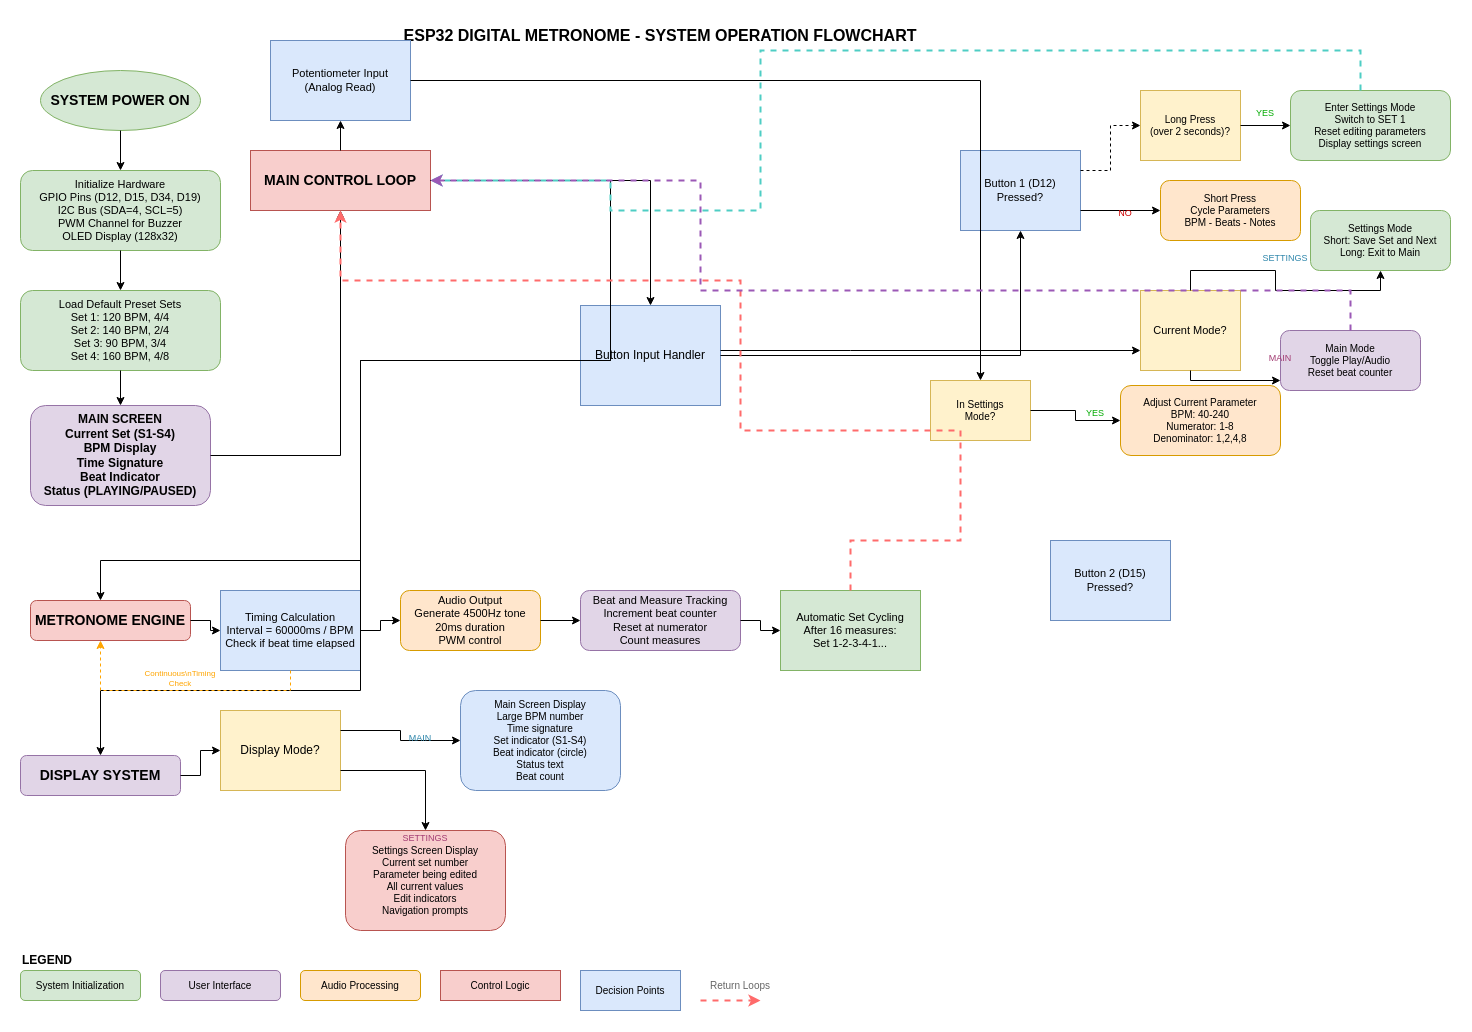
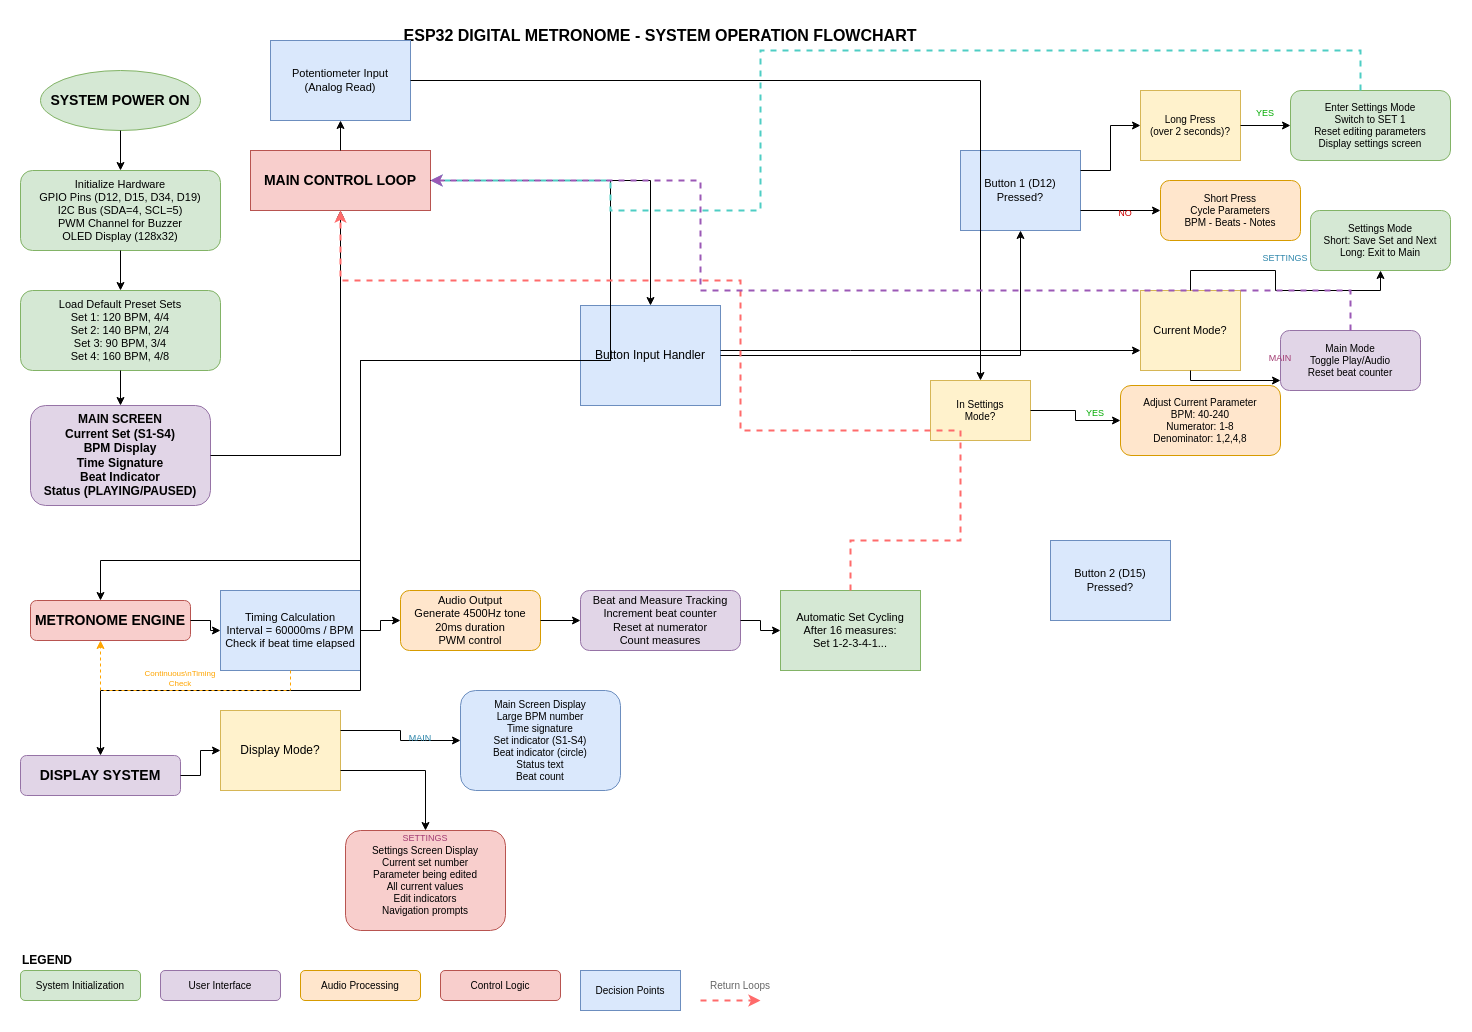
(1111, 152) -> (1111, 152)
(501, 986) -> (501, 986)
